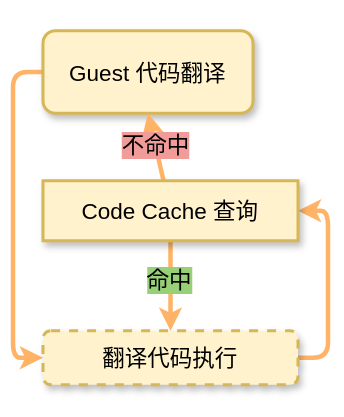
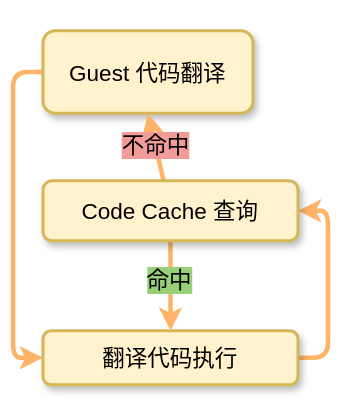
(170, 211) -> (170, 211)
(170, 358) -> (170, 358)
